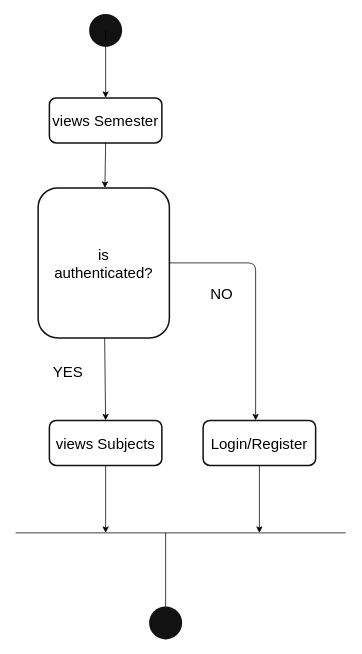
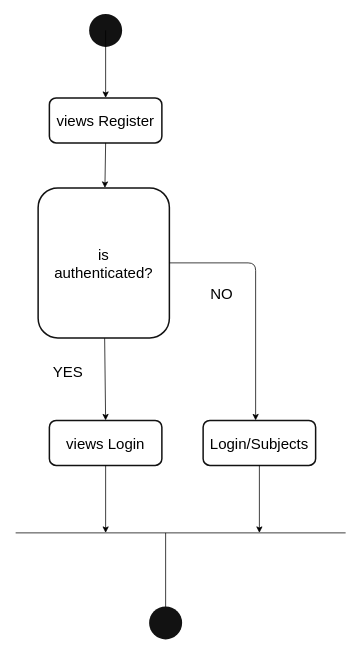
(105, 120) -> (105, 120)
(105, 443) -> (105, 443)
(259, 443) -> (259, 443)
